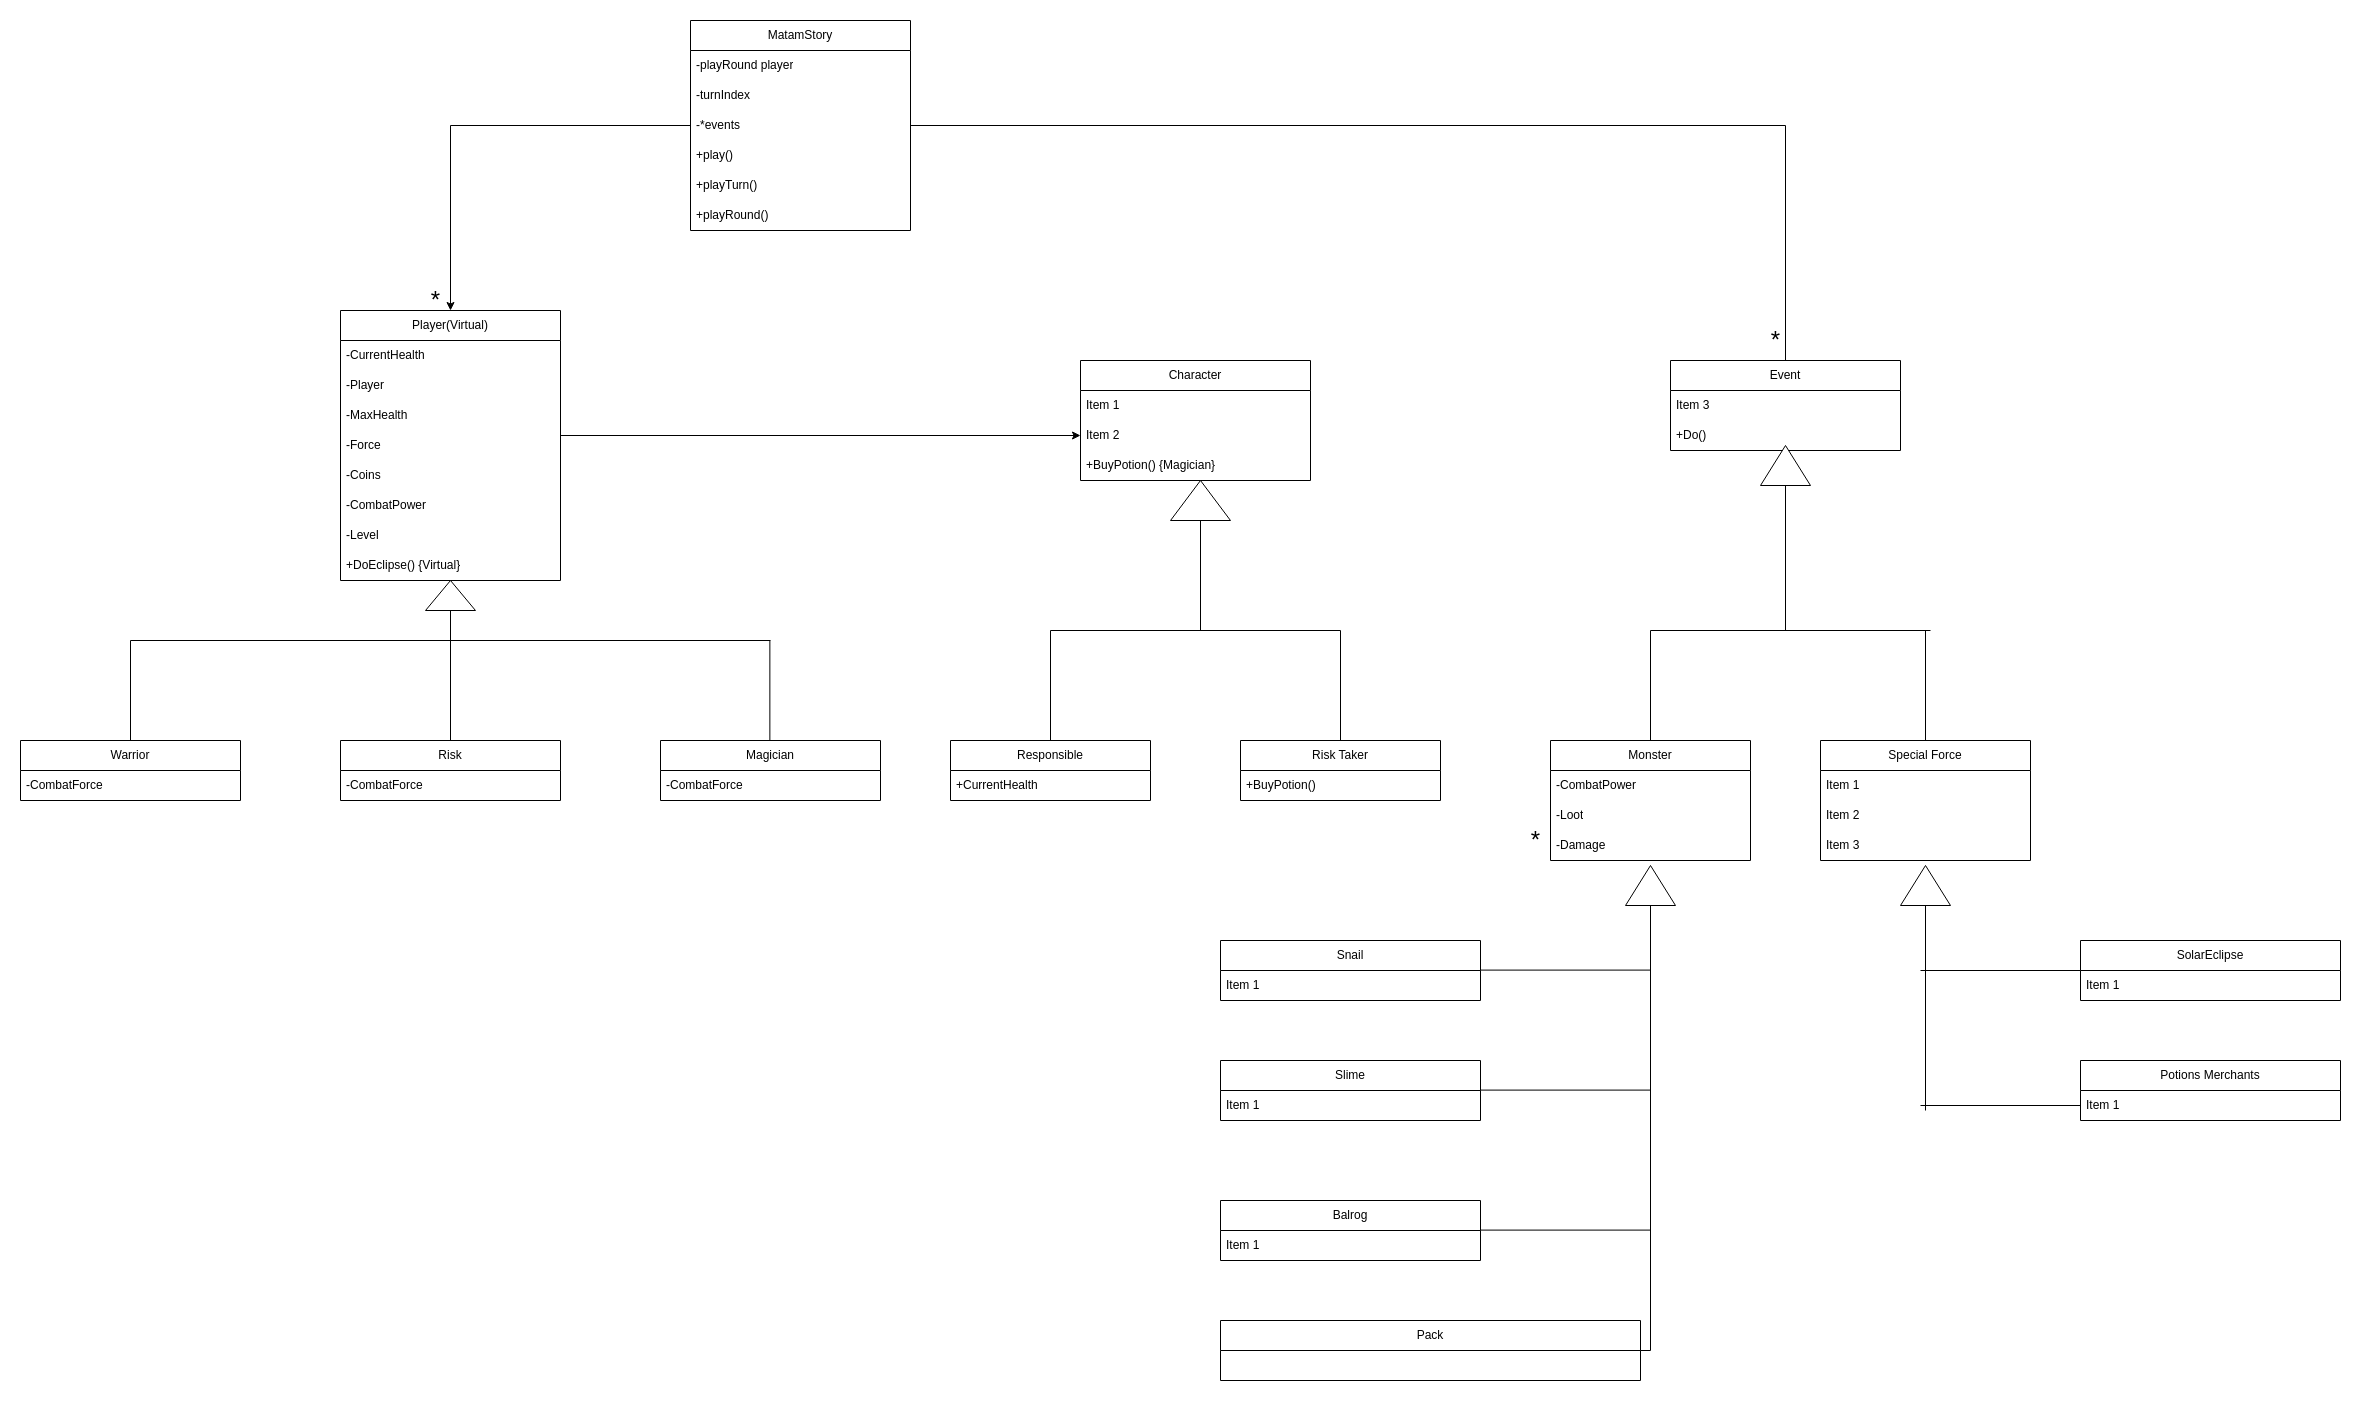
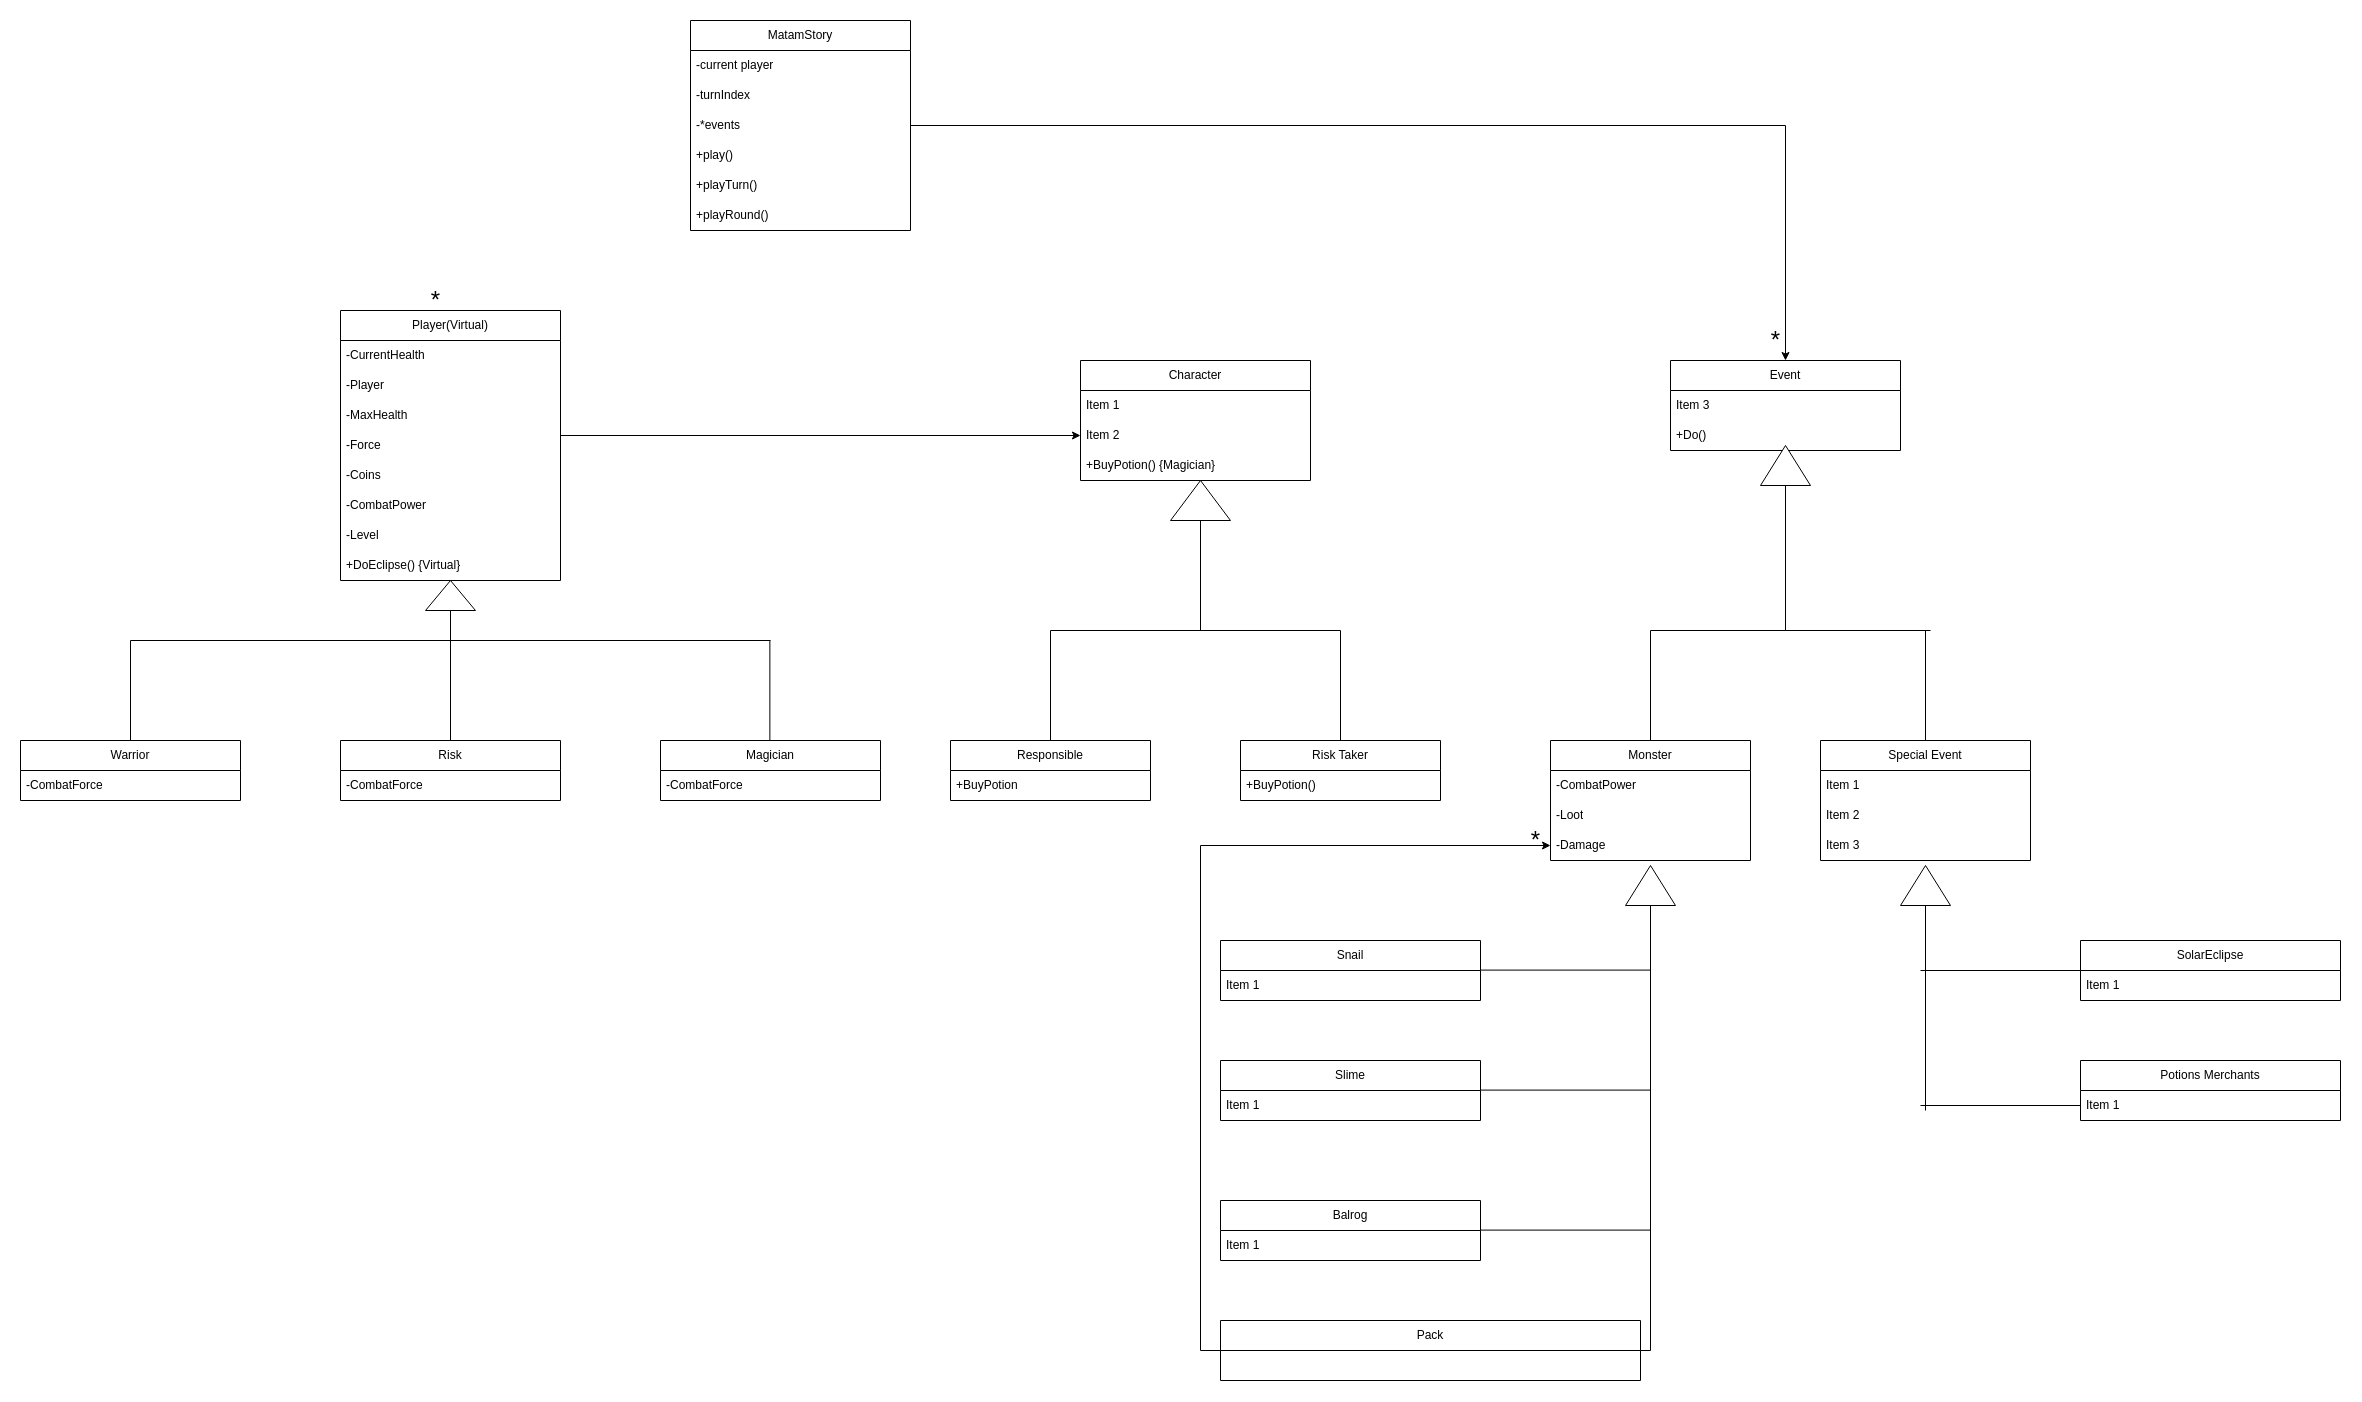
(749, 66) -> (744, 66)
(481, 126) -> none
(1786, 354) -> (1786, 352)
(1926, 756) -> (1926, 756)
(1002, 786) -> (989, 786)
none -> (1201, 936)
